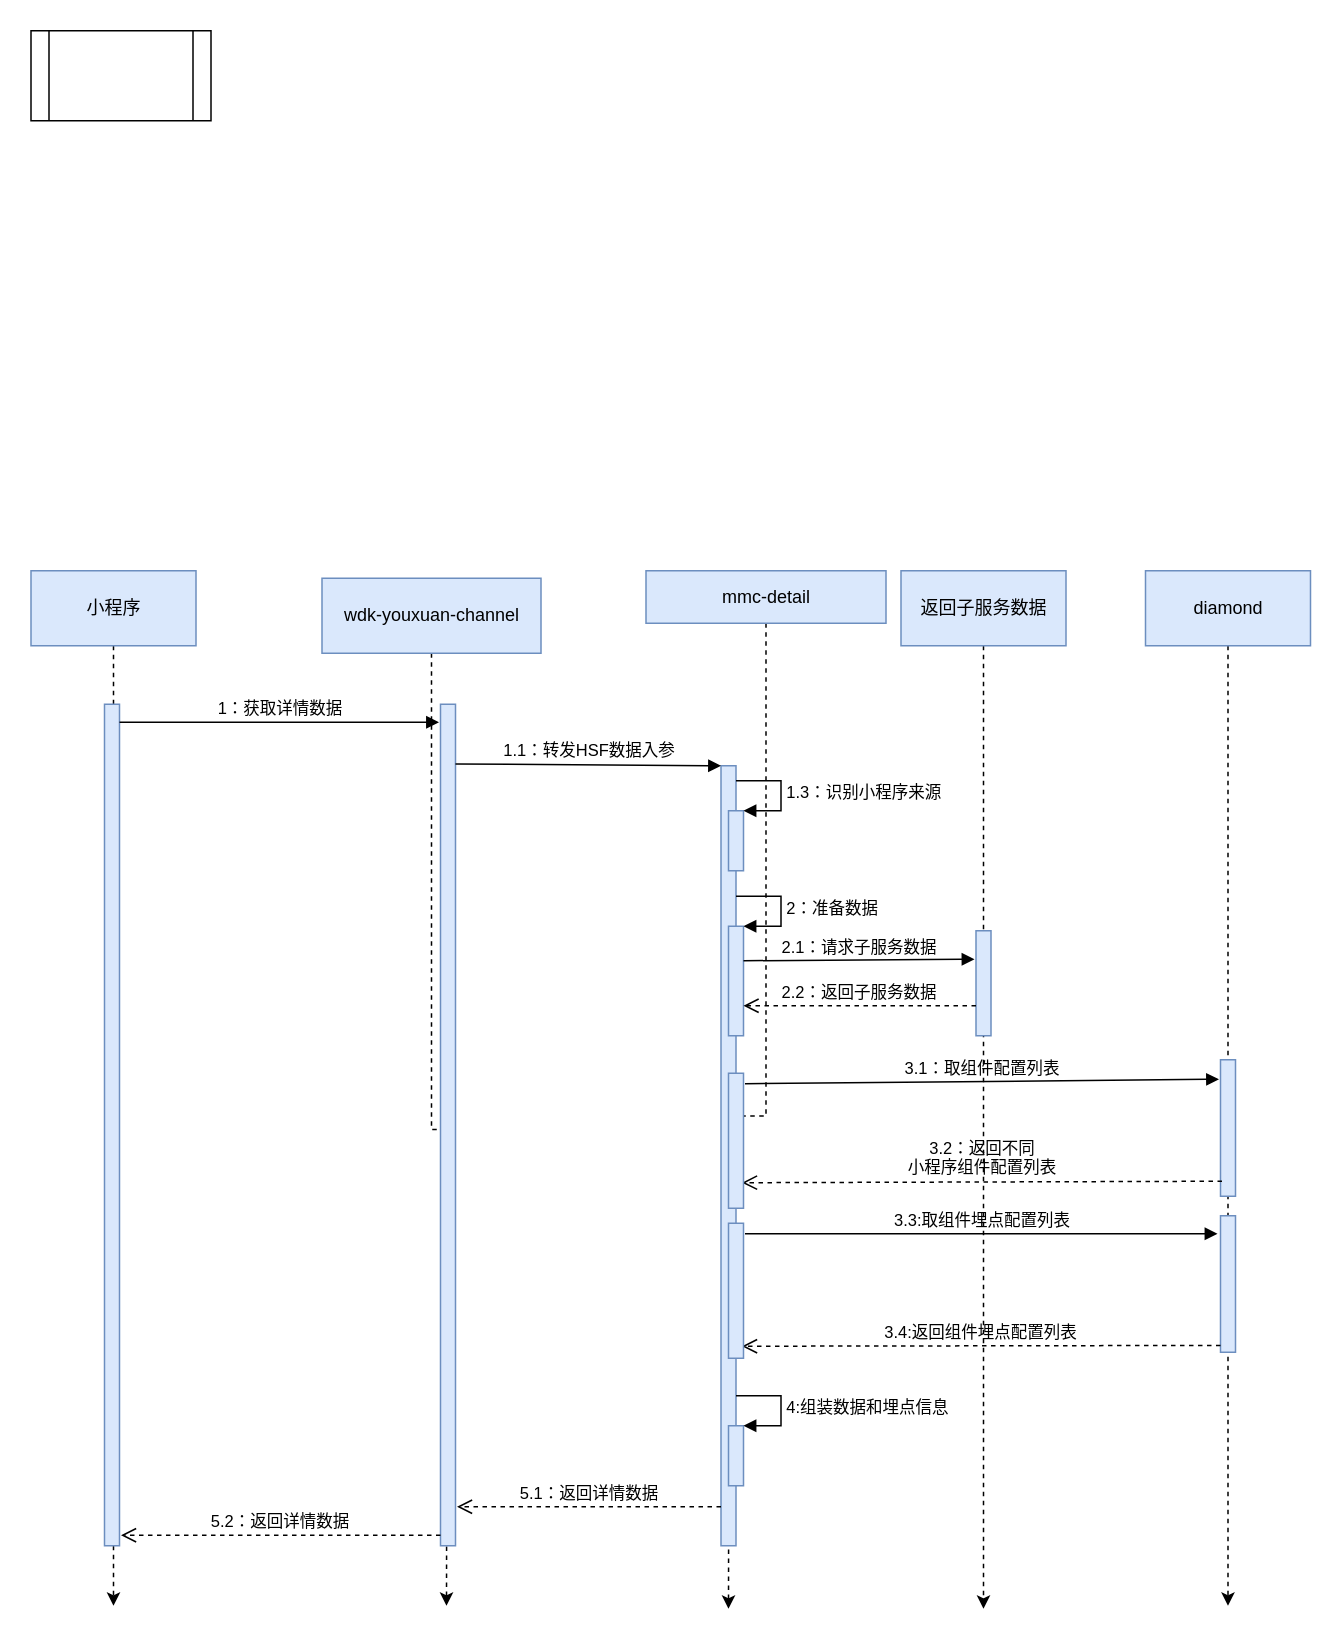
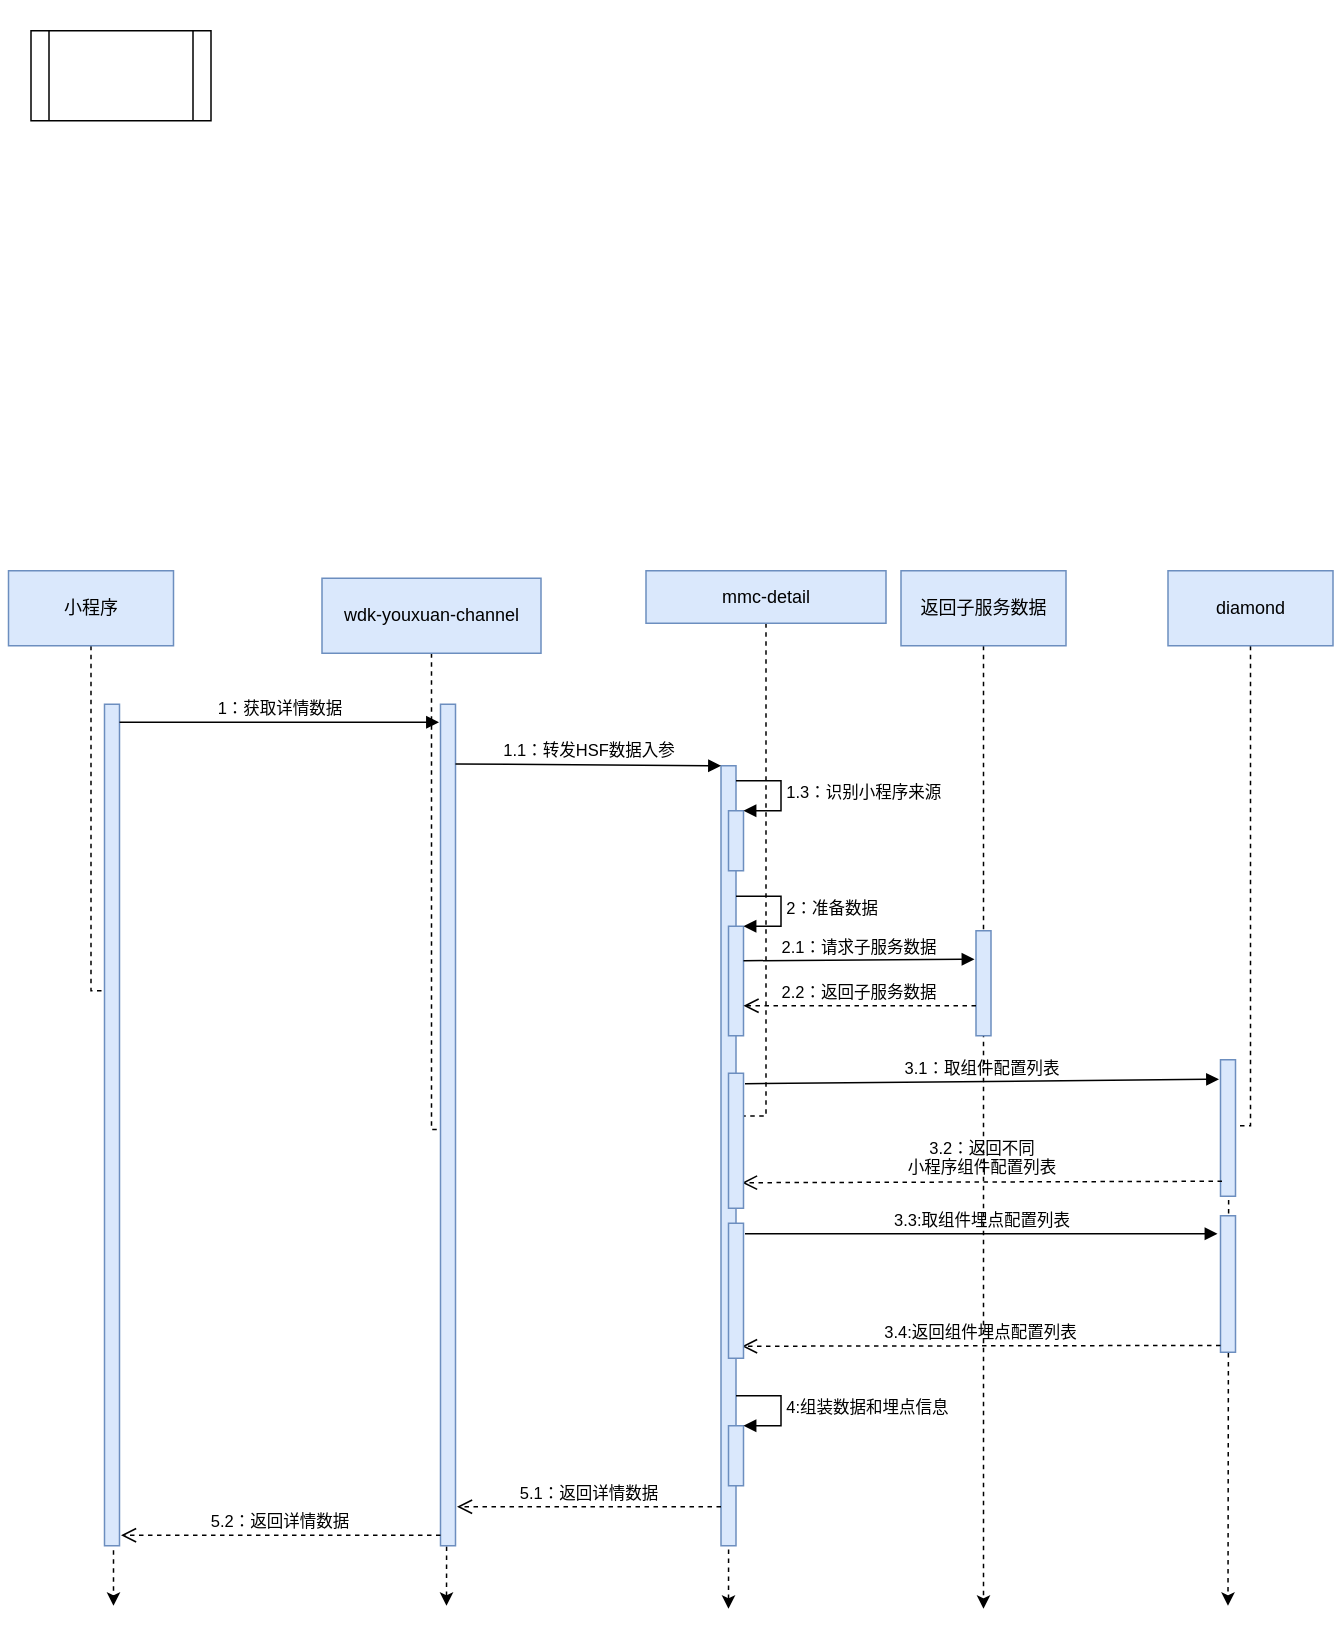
(113, 608) -> (91, 608)
(1228, 608) -> (1250, 608)
